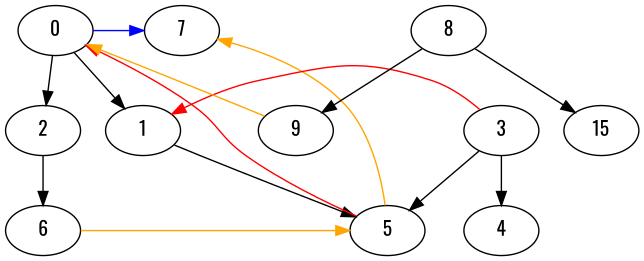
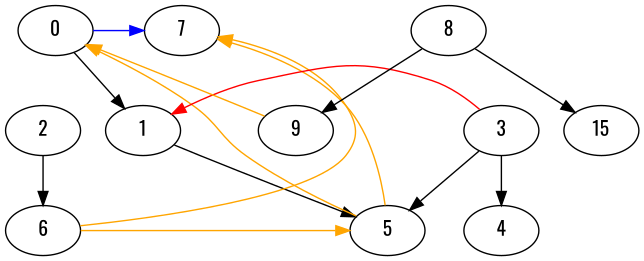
(50, 73) -> none
(225, 137) -> (225, 137)
none -> (308, 179)
